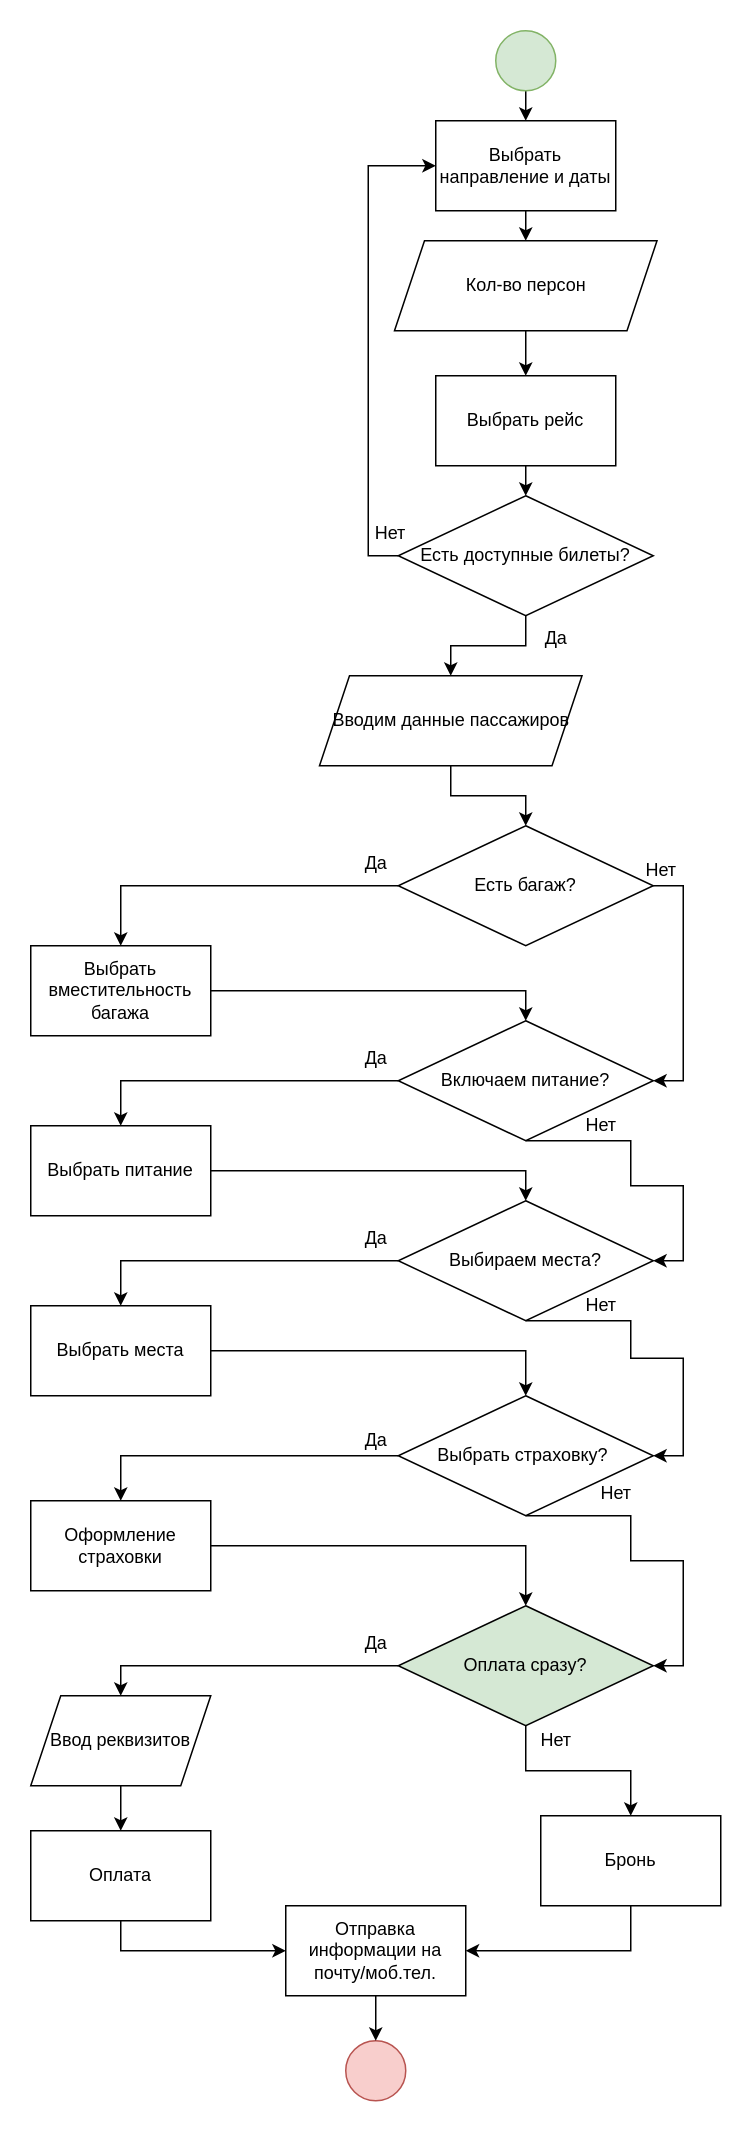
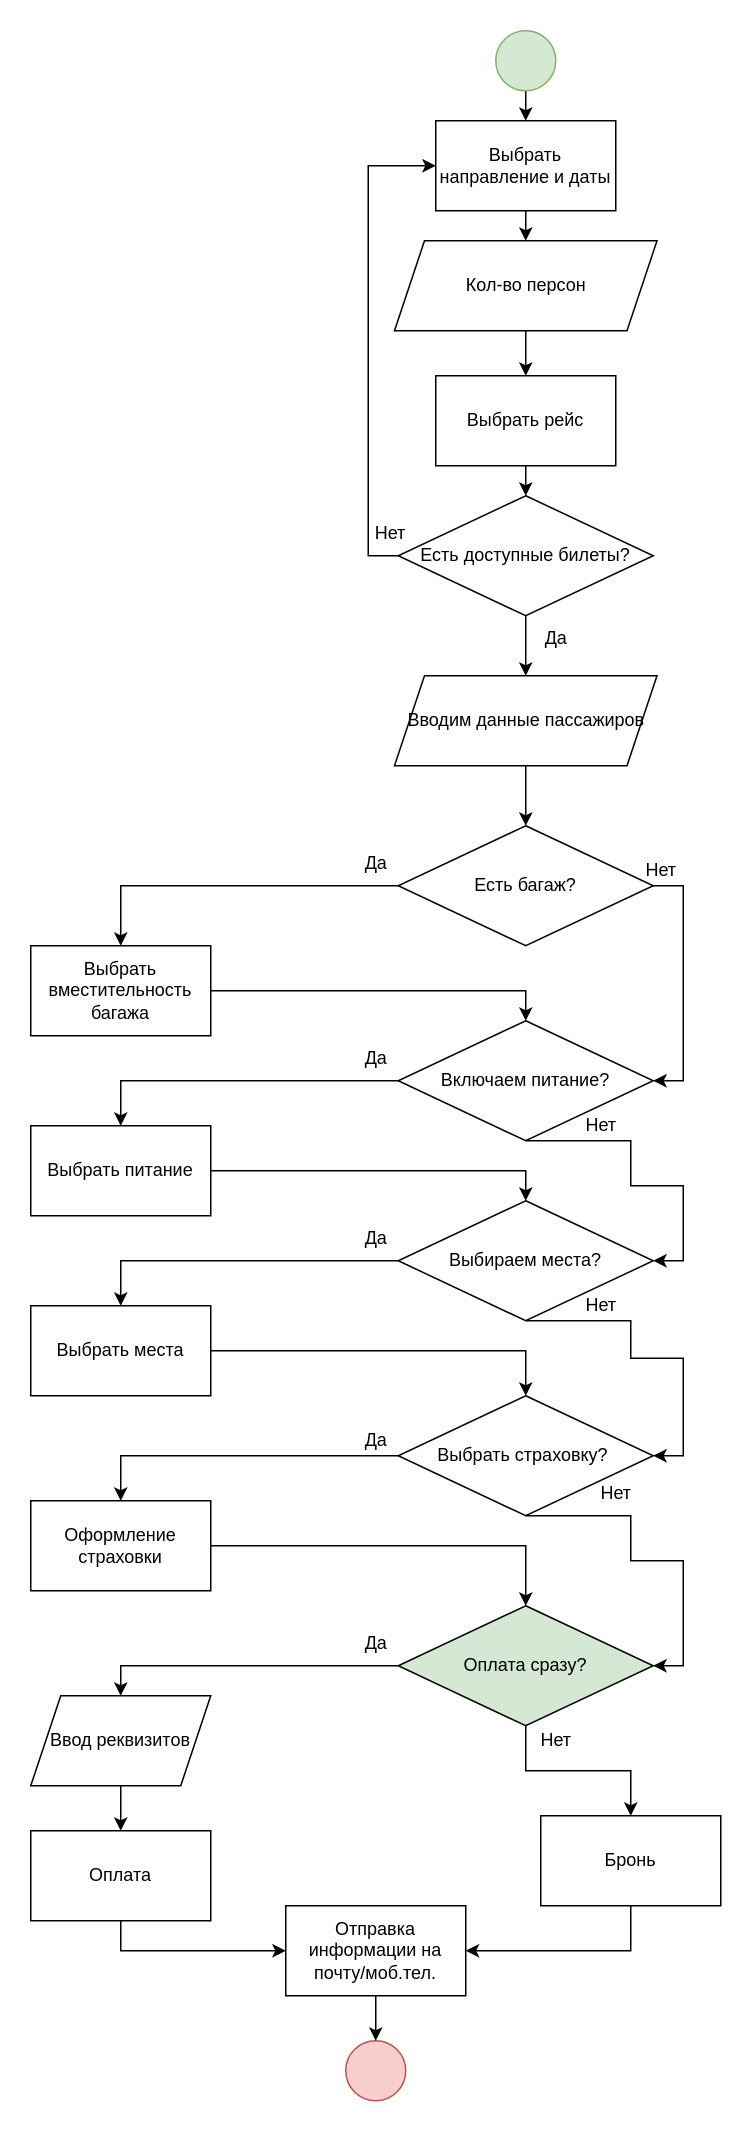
(451, 721) -> (526, 721)
